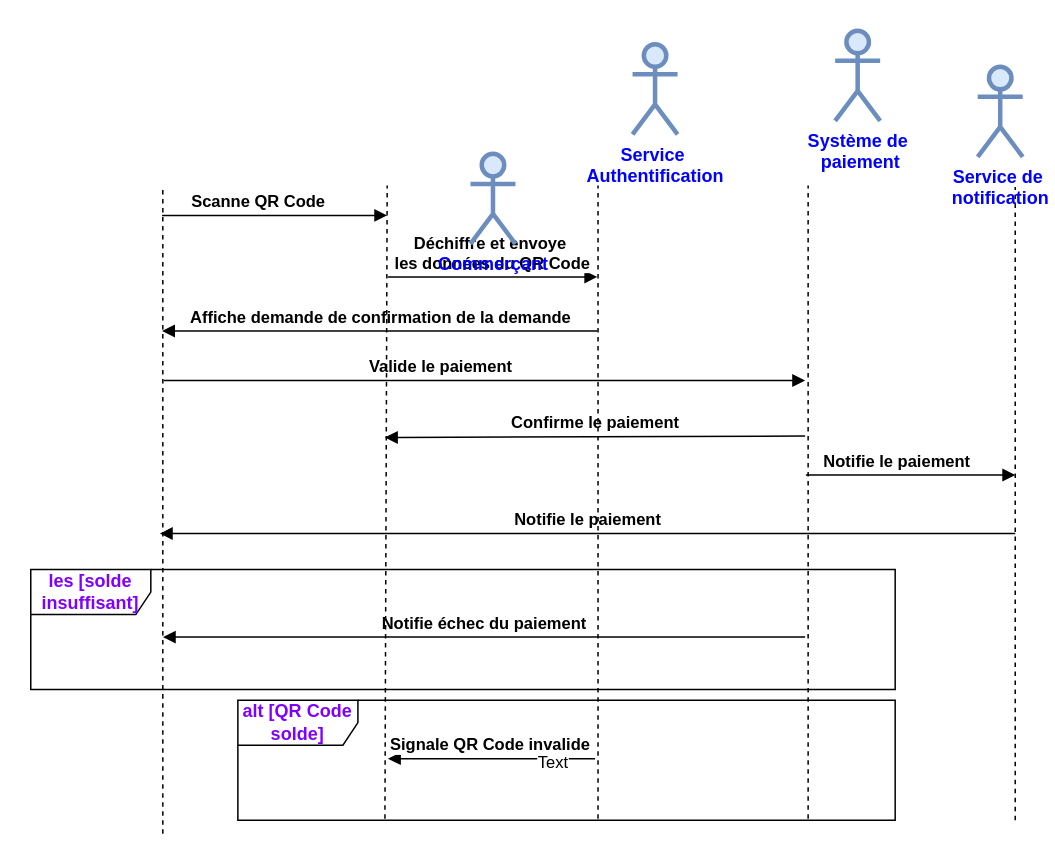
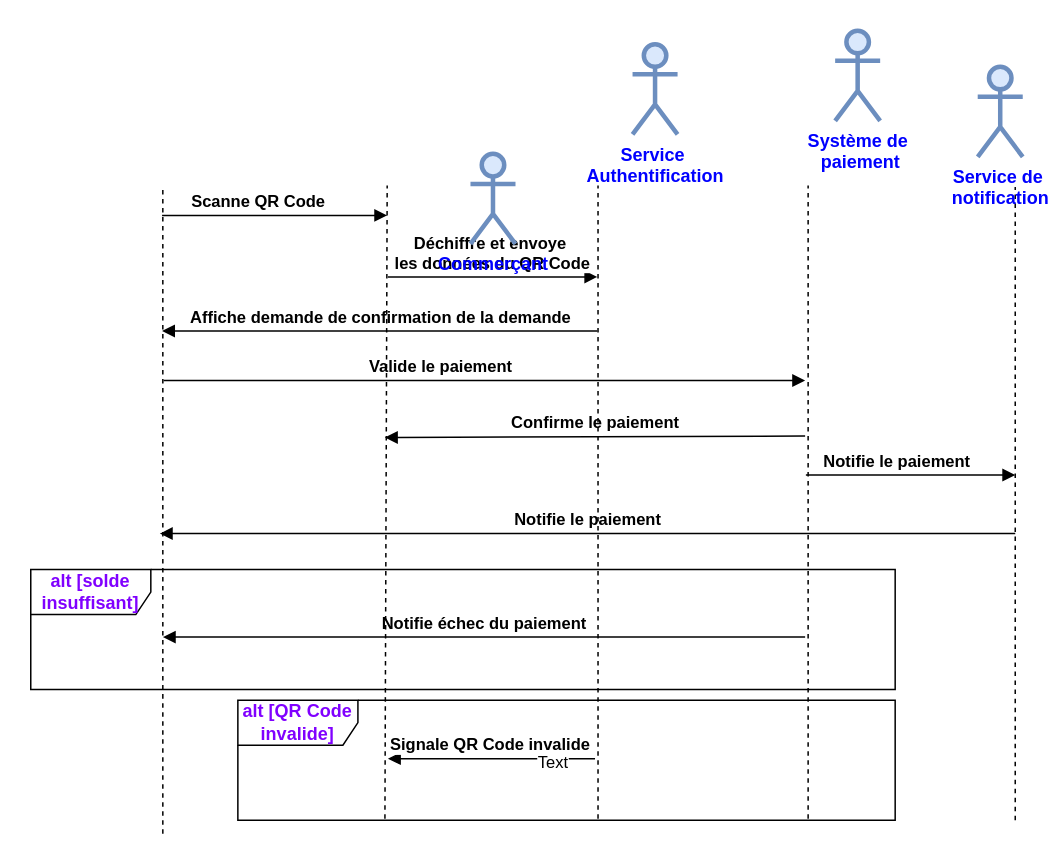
(91, 592) -> (91, 592)
(298, 722) -> (298, 722)
